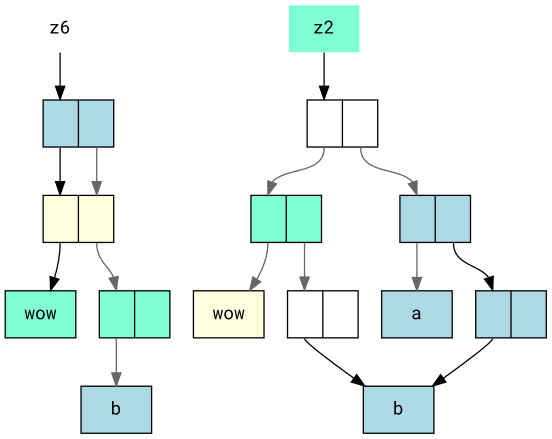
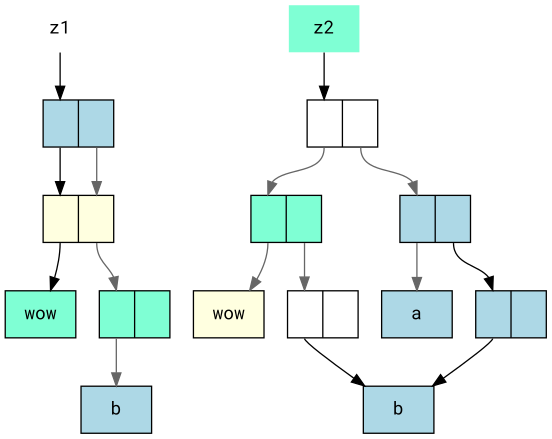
(60, 29) -> (60, 29)
